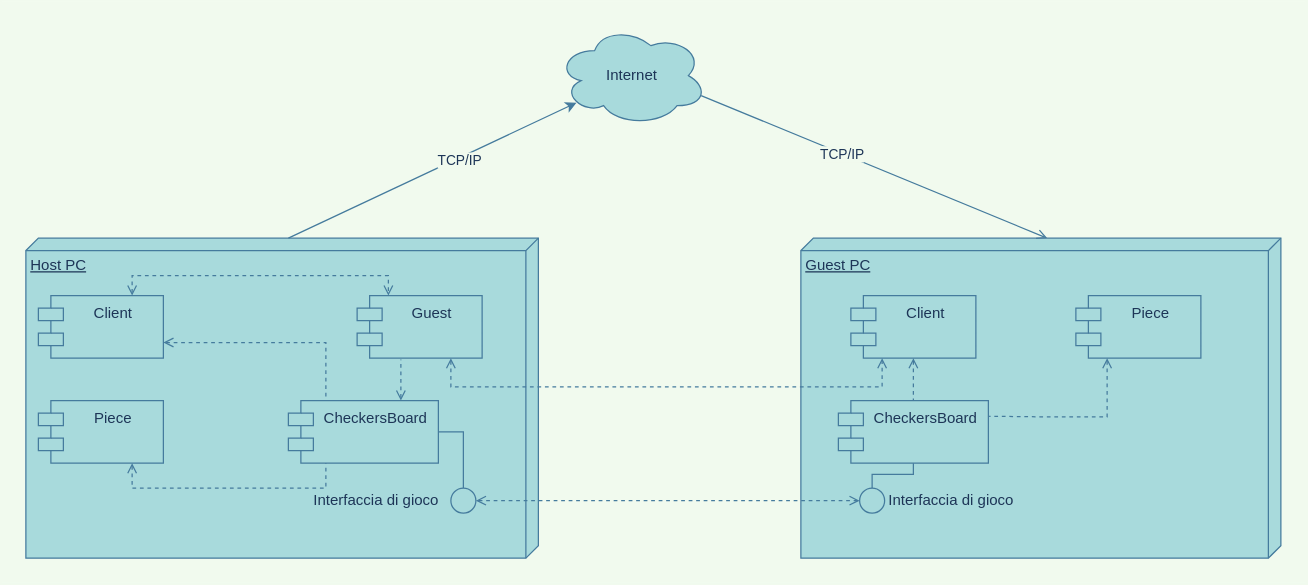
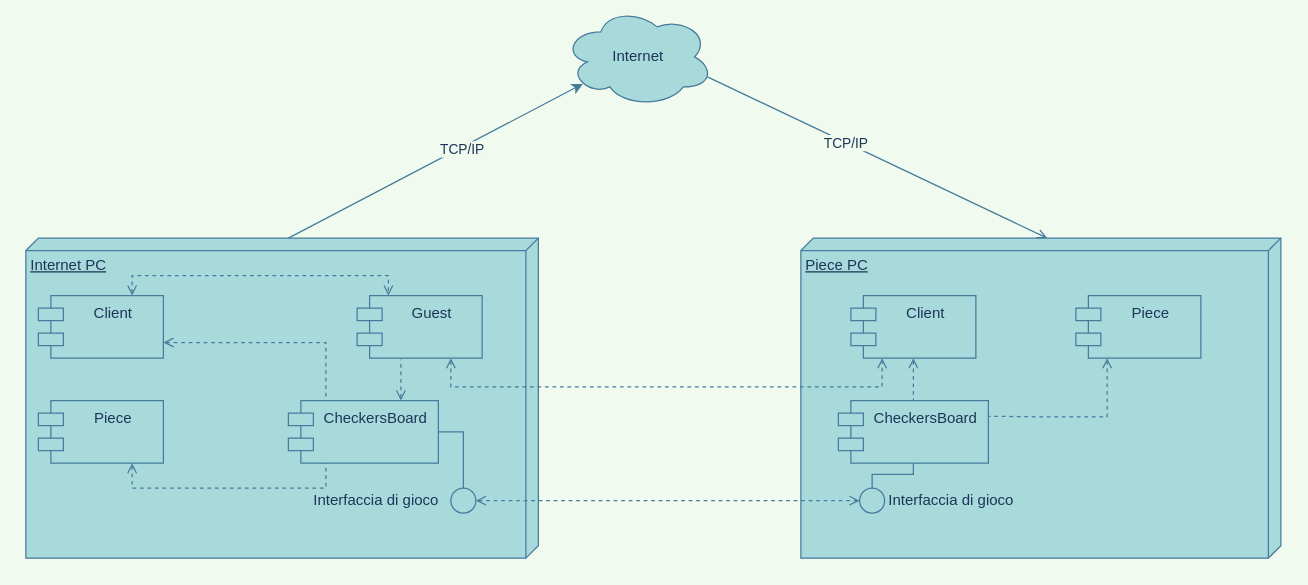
(632, 76) -> (638, 57)
(58, 266) -> (75, 266)
(837, 266) -> (835, 266)
